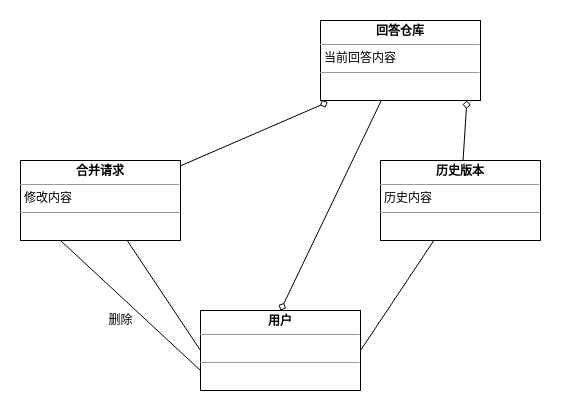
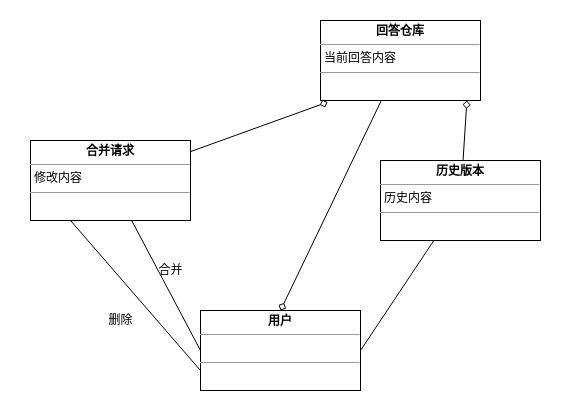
(101, 201) -> (111, 181)
none -> (171, 271)
